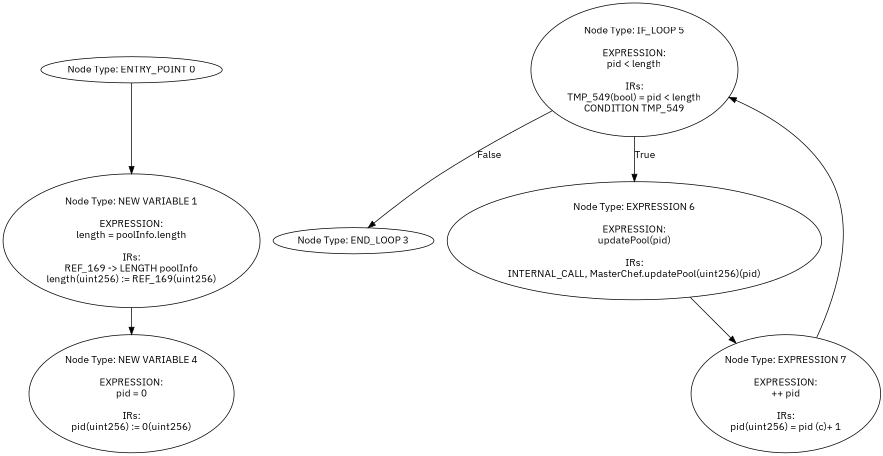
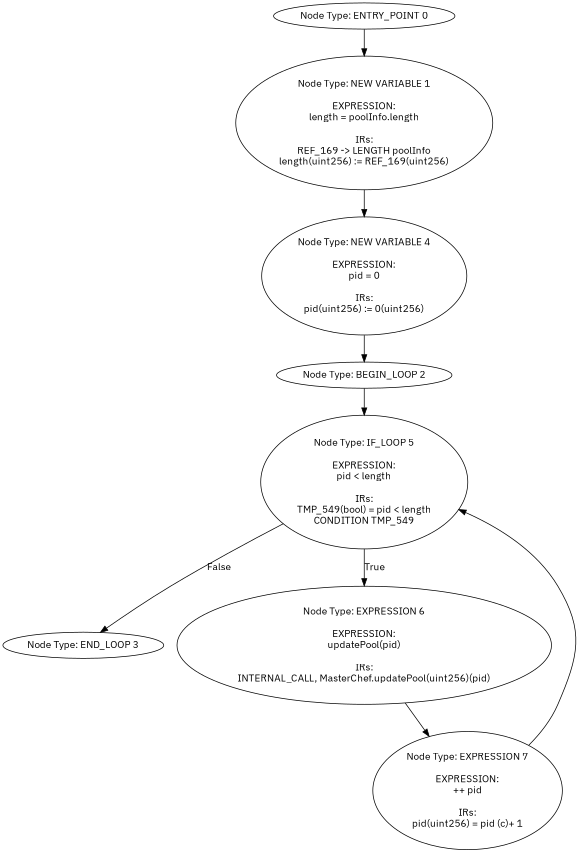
none -> (364, 375)
